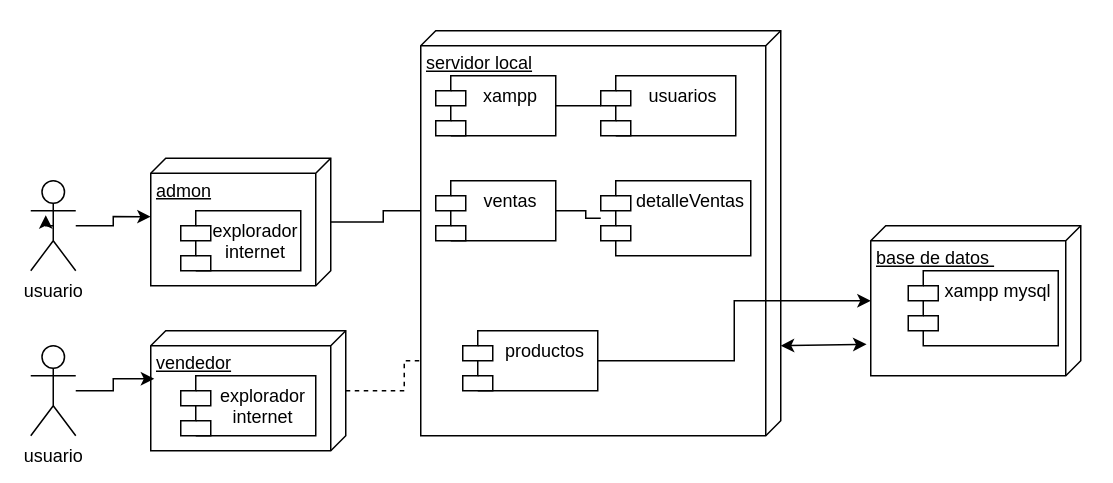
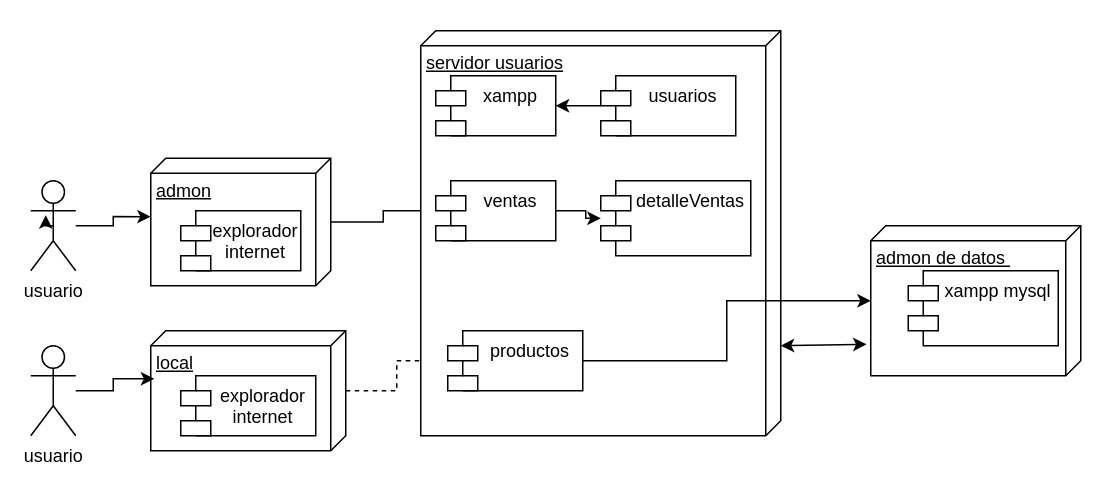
(488, 64) -> (505, 64)
(562, 106) -> (567, 106)
(589, 218) -> (586, 215)
(938, 259) -> (943, 259)
(530, 361) -> (515, 361)
(197, 364) -> (177, 364)
